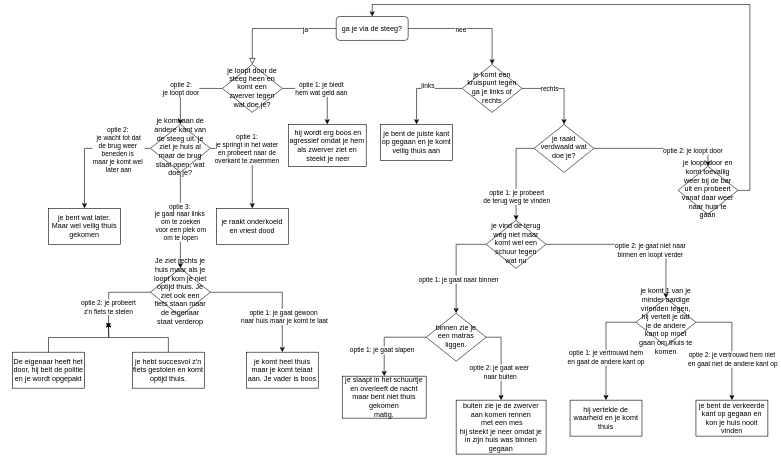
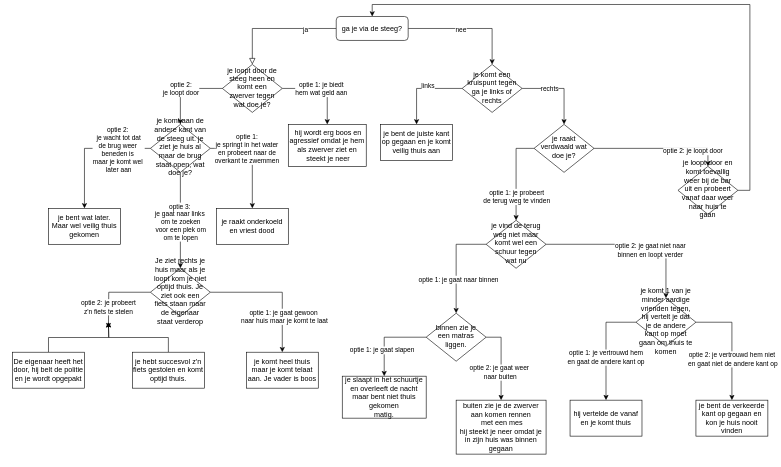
(606, 419) -> (606, 419)
